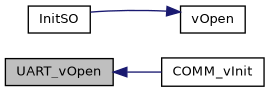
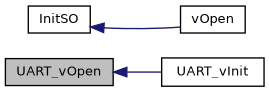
(128, 10) -> (142, 29)
(213, 72) -> (213, 72)
